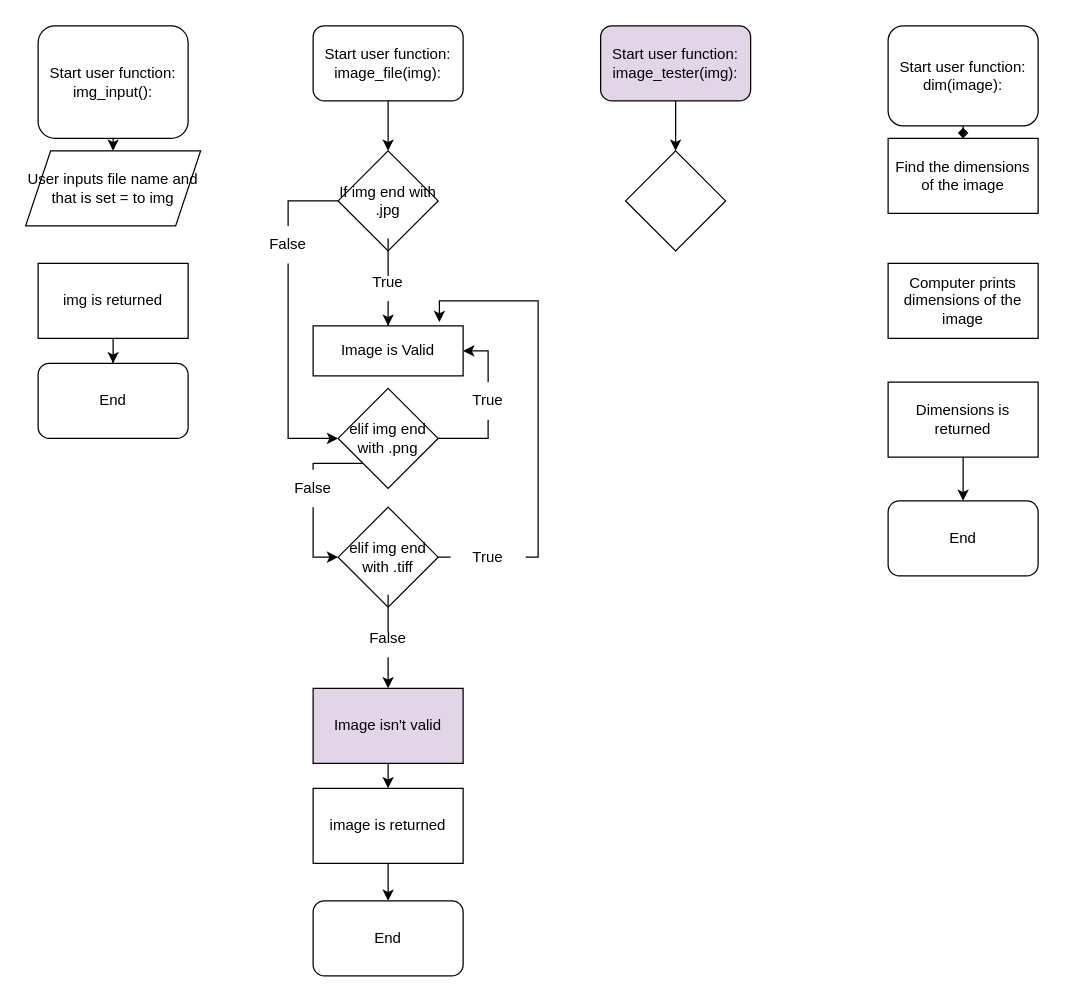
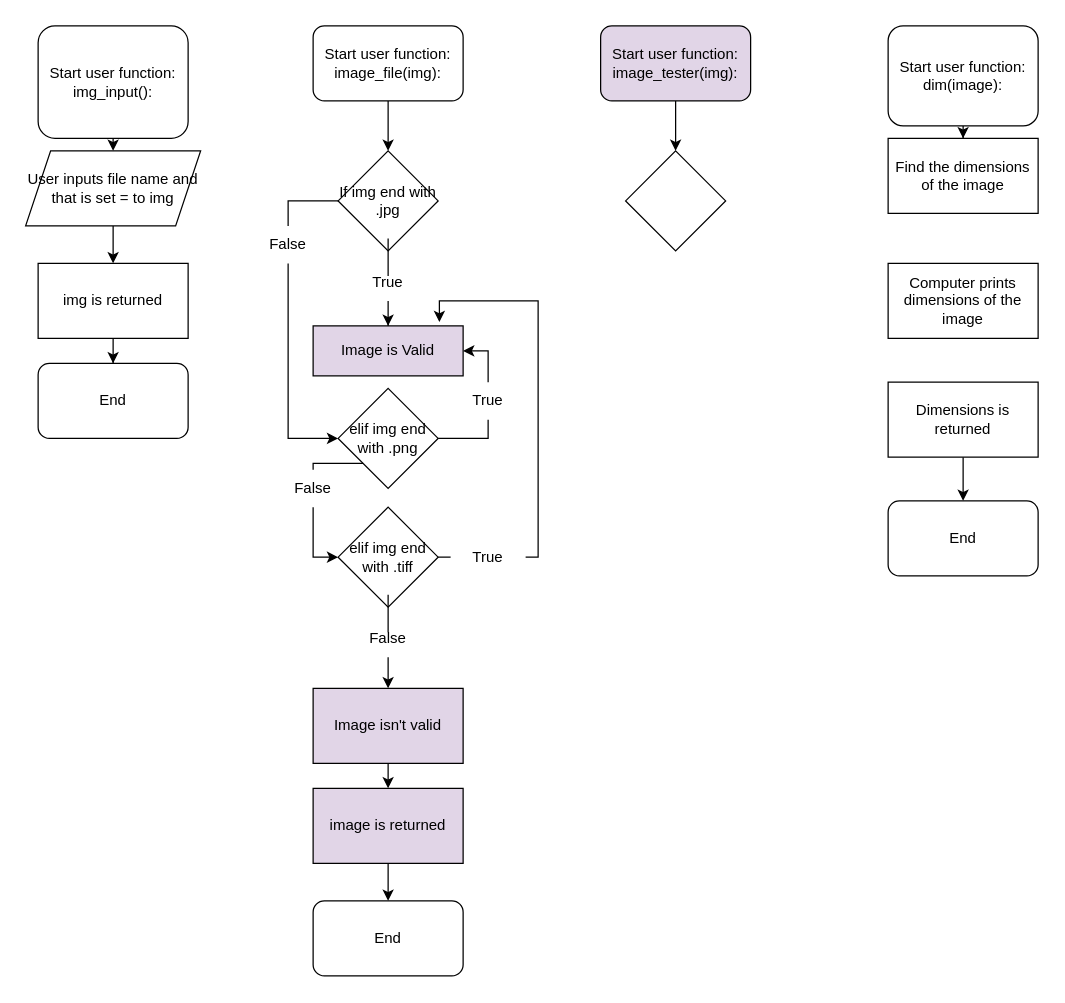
(963, 127) -> (963, 128)
none -> (113, 249)
(388, 351) -> (388, 351)
(388, 826) -> (388, 826)
